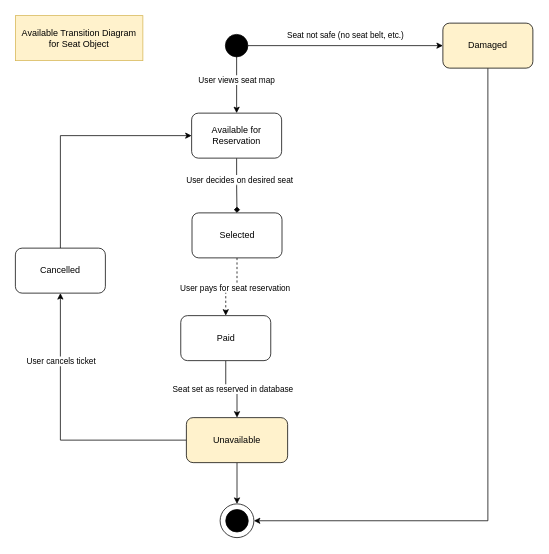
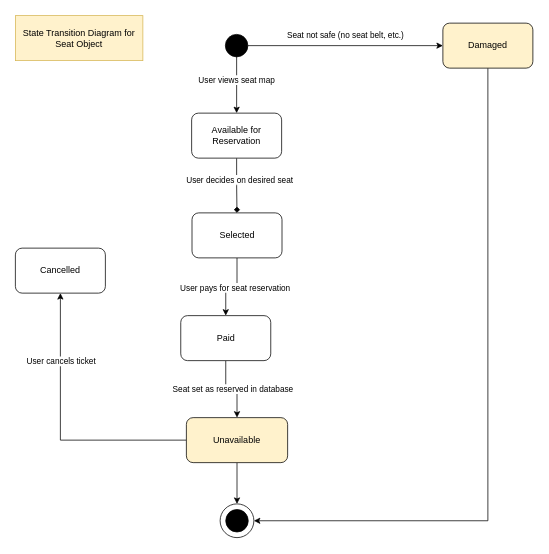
(79, 38) -> (79, 38)
(67, 135) -> none
(237, 269) -> (237, 269)
